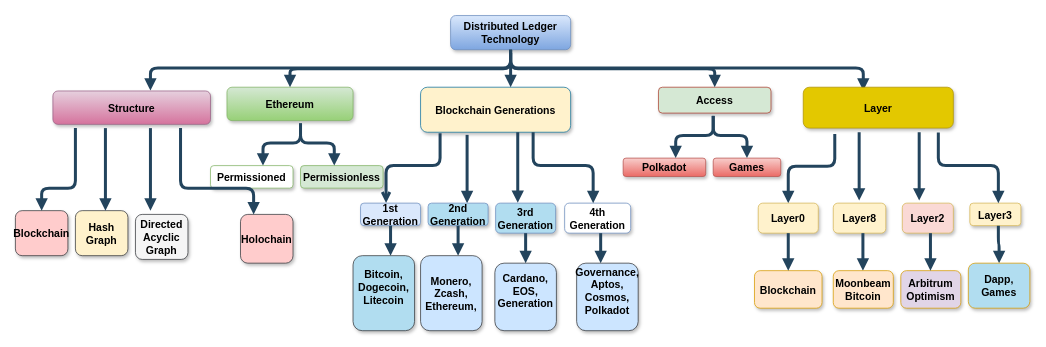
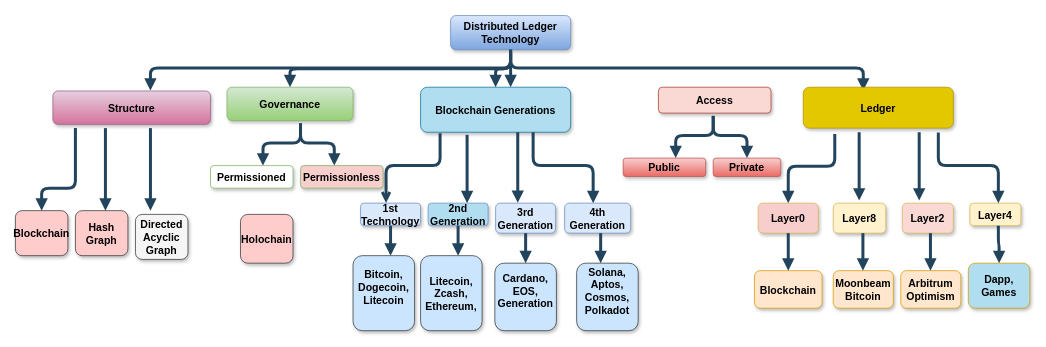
(714, 70) -> (495, 72)
(714, 100) -> (714, 100)
(290, 104) -> (290, 104)
(878, 108) -> (878, 108)
(495, 110) -> (495, 110)
(664, 168) -> (664, 168)
(746, 168) -> (746, 168)
(342, 177) -> (342, 177)
(194, 188) -> none
(390, 208) -> (390, 208)
(995, 215) -> (995, 215)
(525, 218) -> (525, 218)
(597, 218) -> (597, 218)
(788, 218) -> (788, 218)
(102, 233) -> (102, 233)
(607, 272) -> (607, 272)
(451, 281) -> (451, 281)
(930, 289) -> (930, 289)
(384, 293) -> (384, 293)
